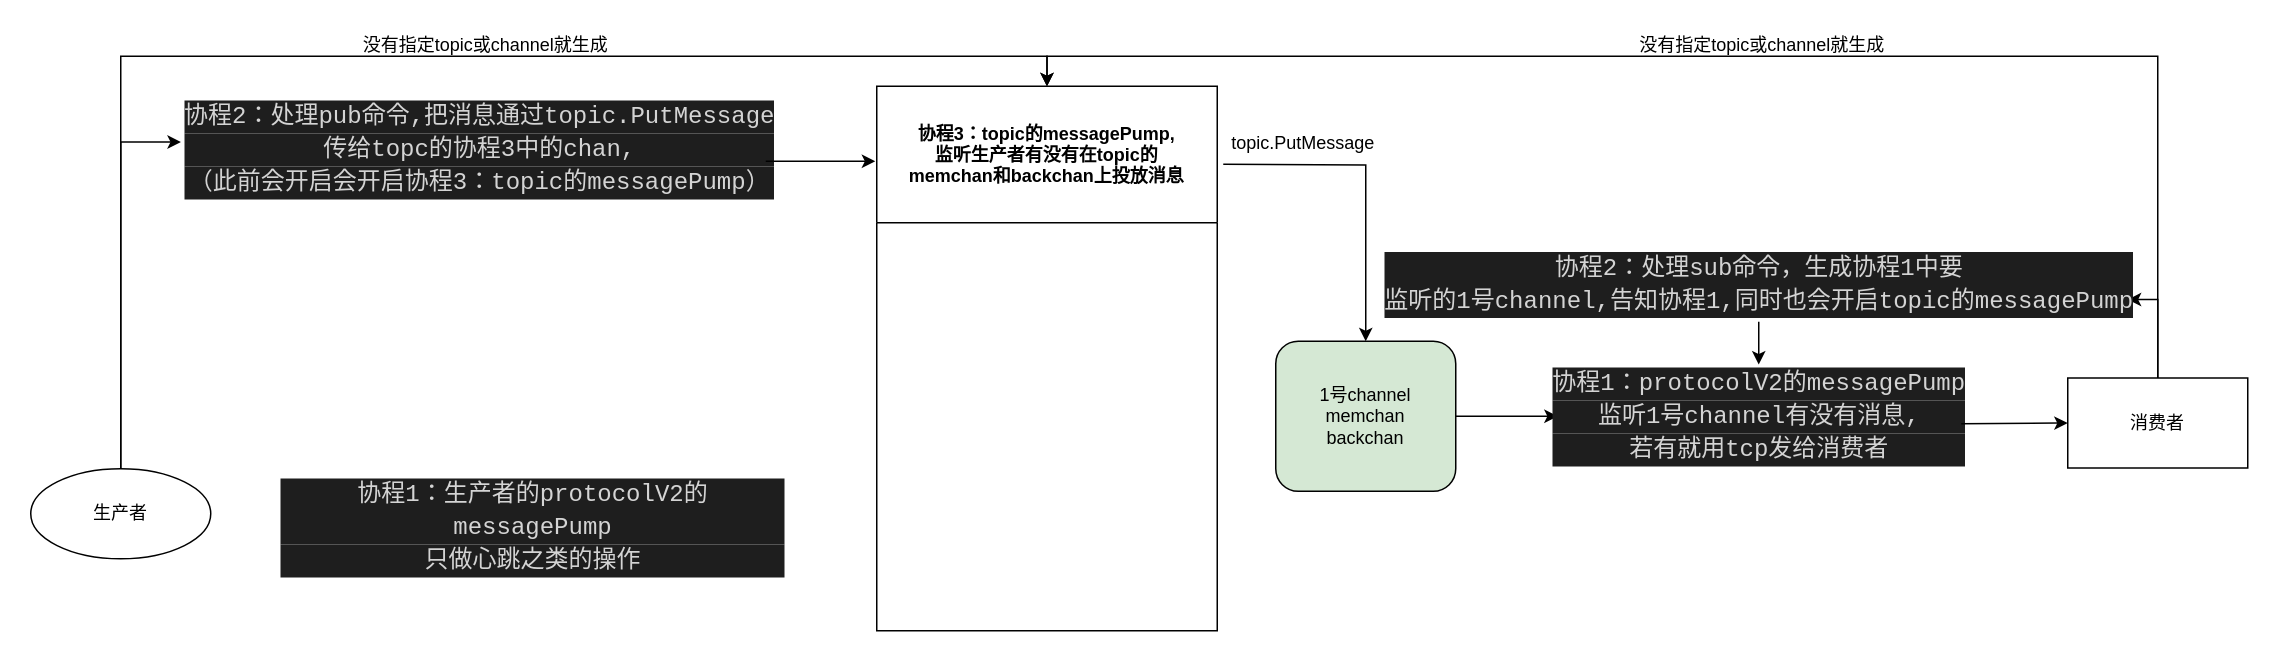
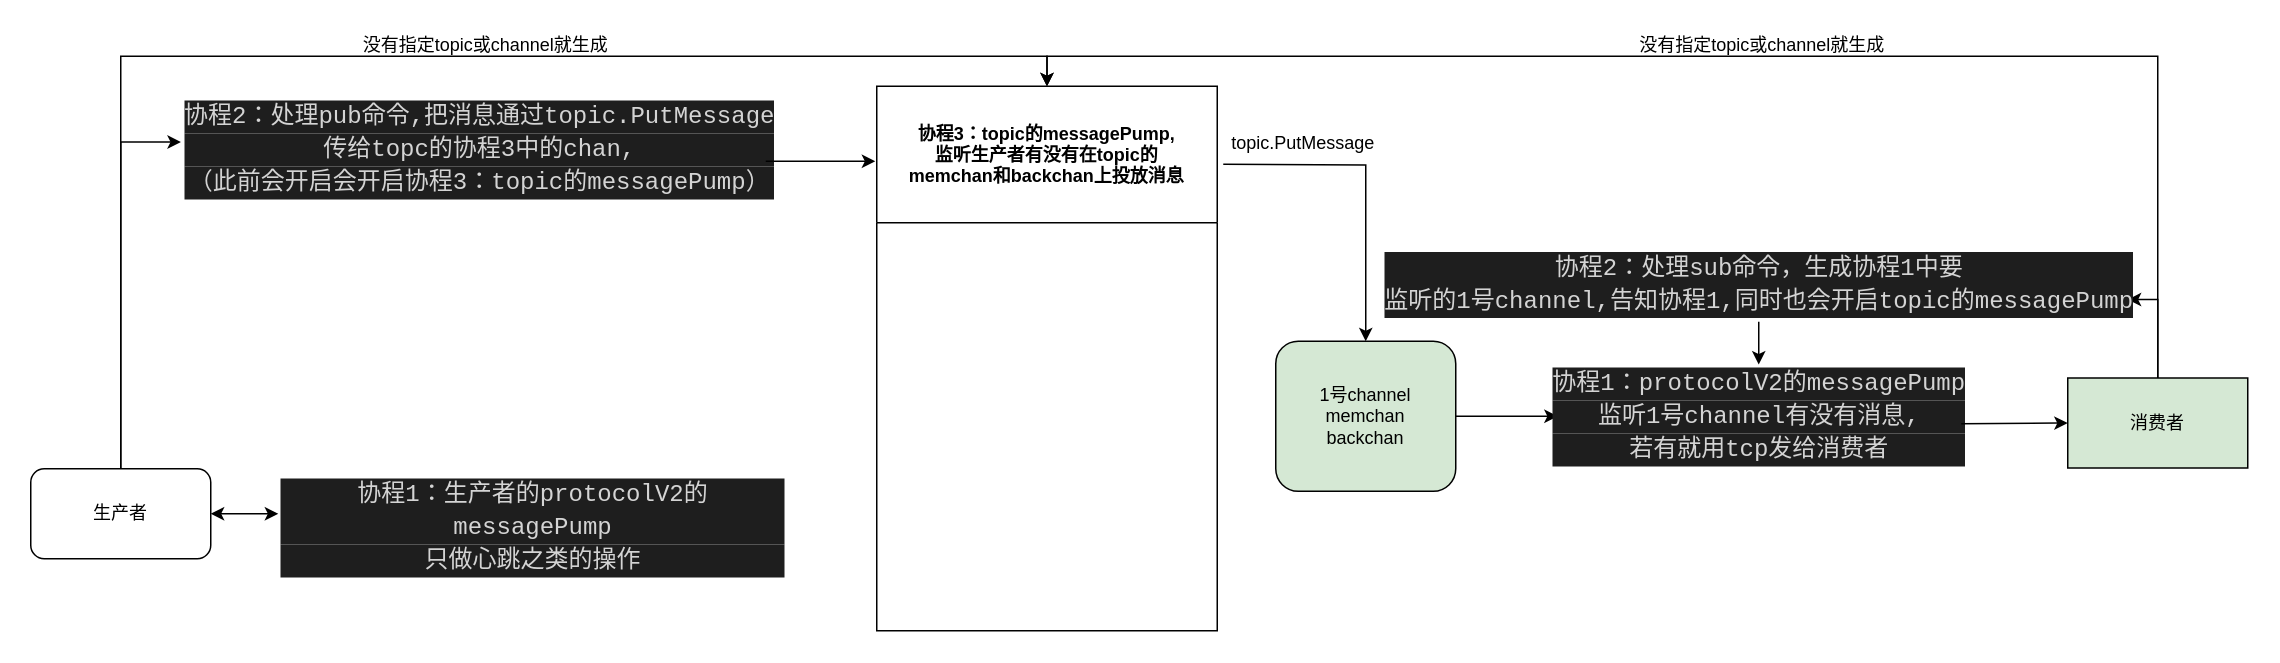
(2158, 423) -> (2158, 423)
(121, 514) -> (121, 514)
none -> (245, 514)
